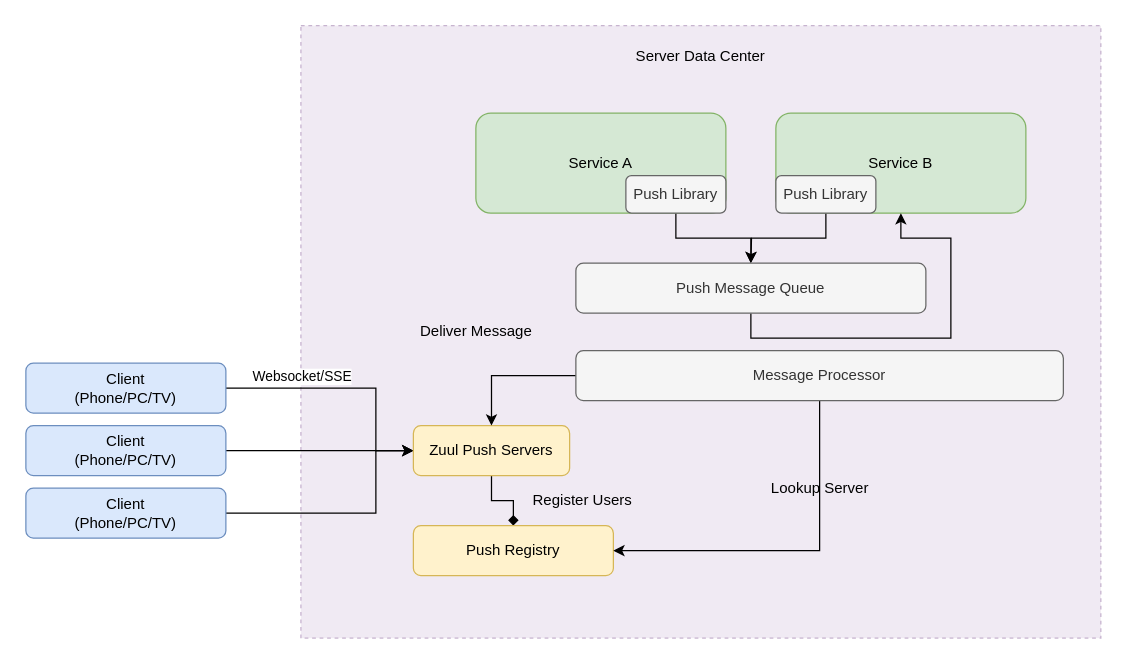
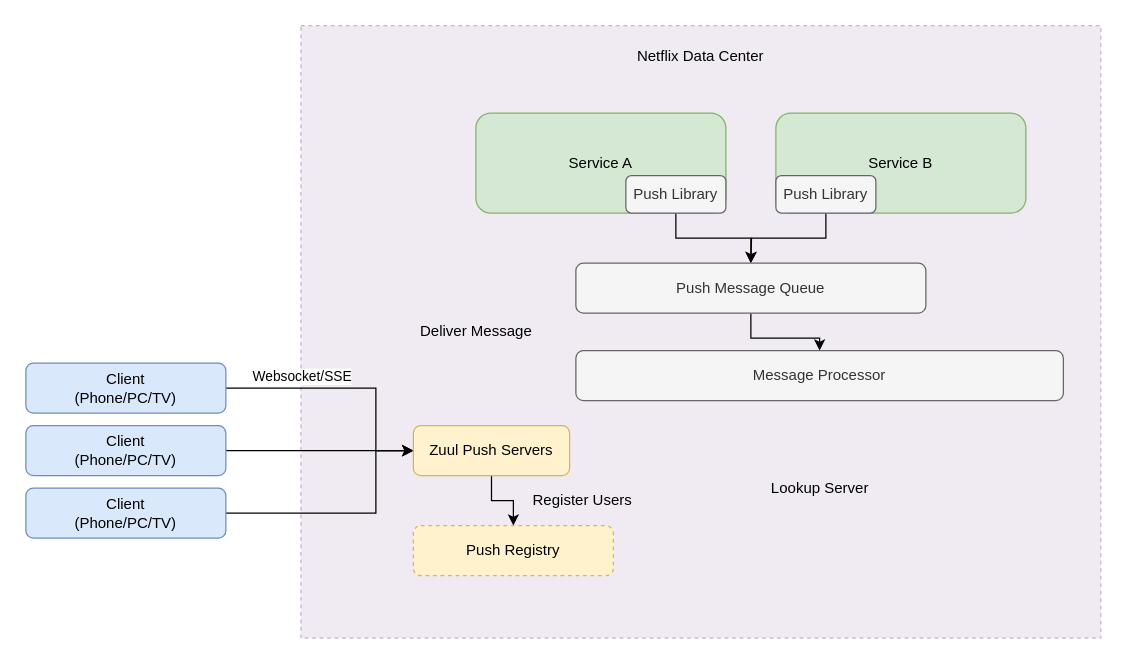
(701, 57) -> (701, 57)
(951, 324) -> (817, 338)
(512, 376) -> none
(513, 515) -> (513, 516)
(513, 551) -> (513, 551)
(795, 551) -> none
